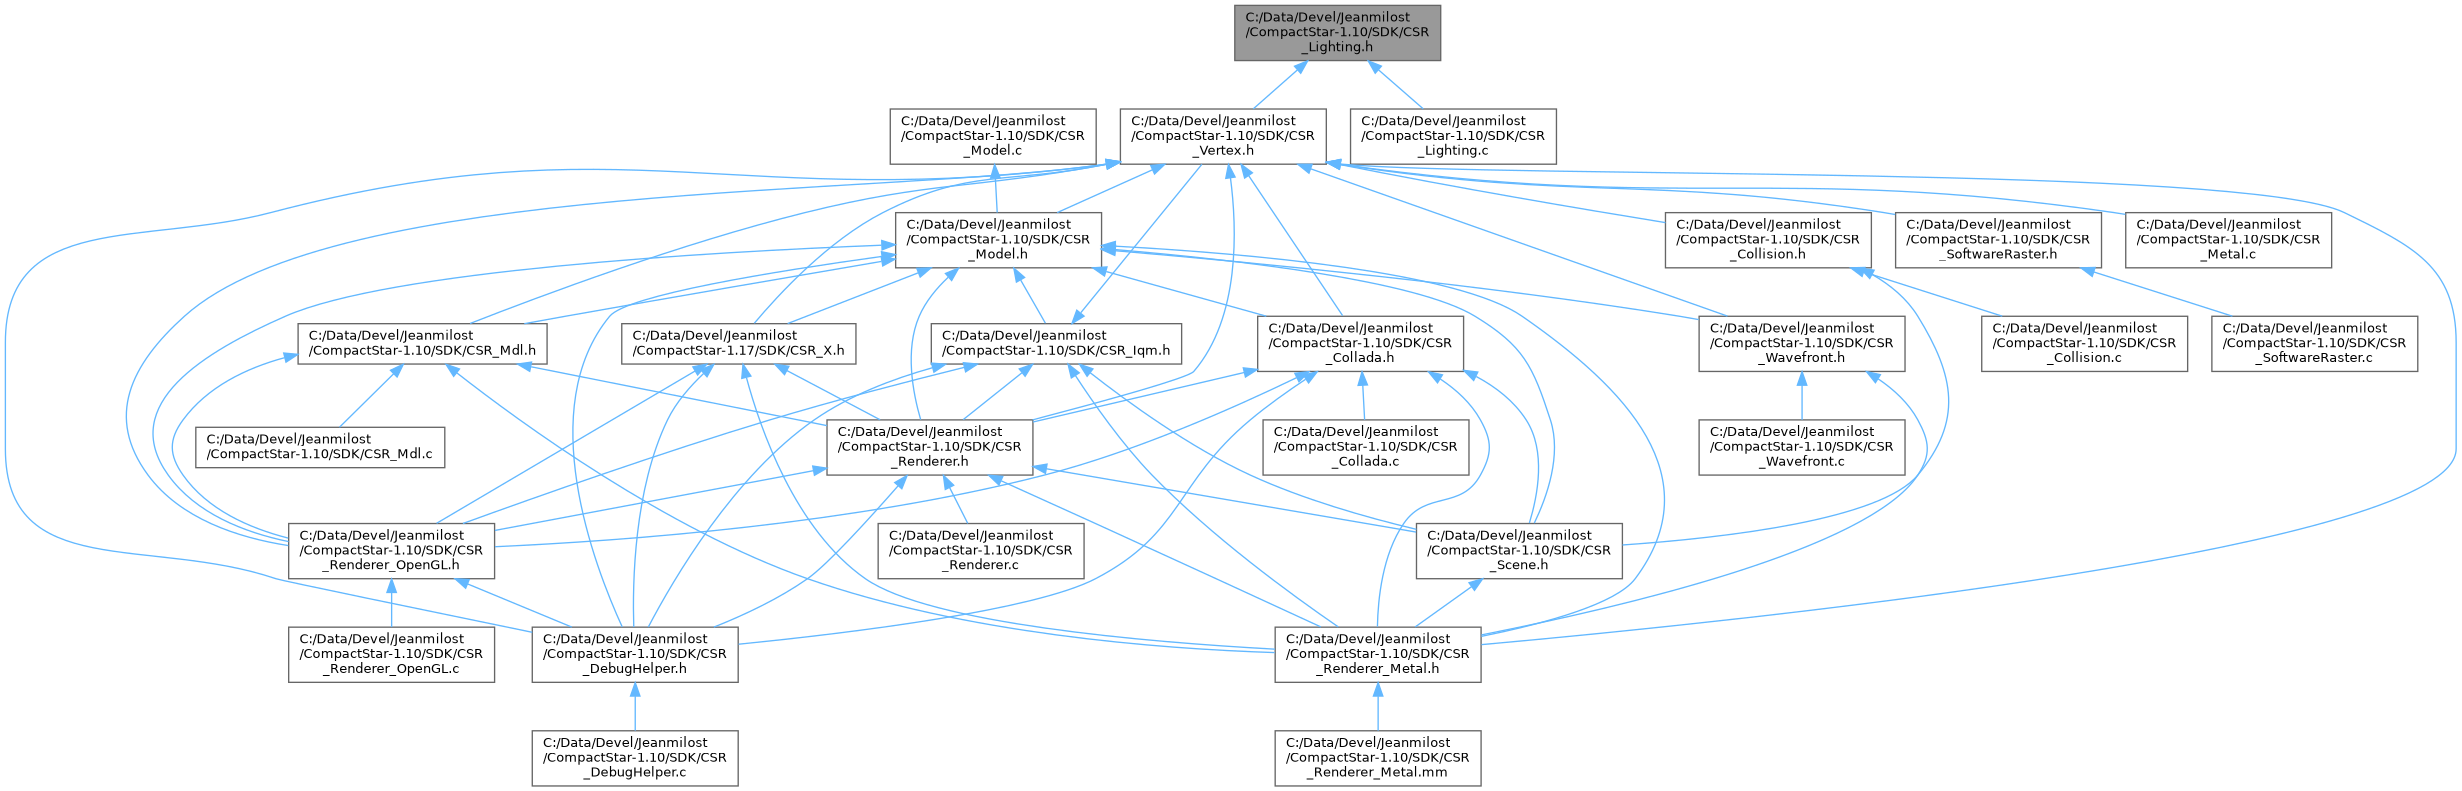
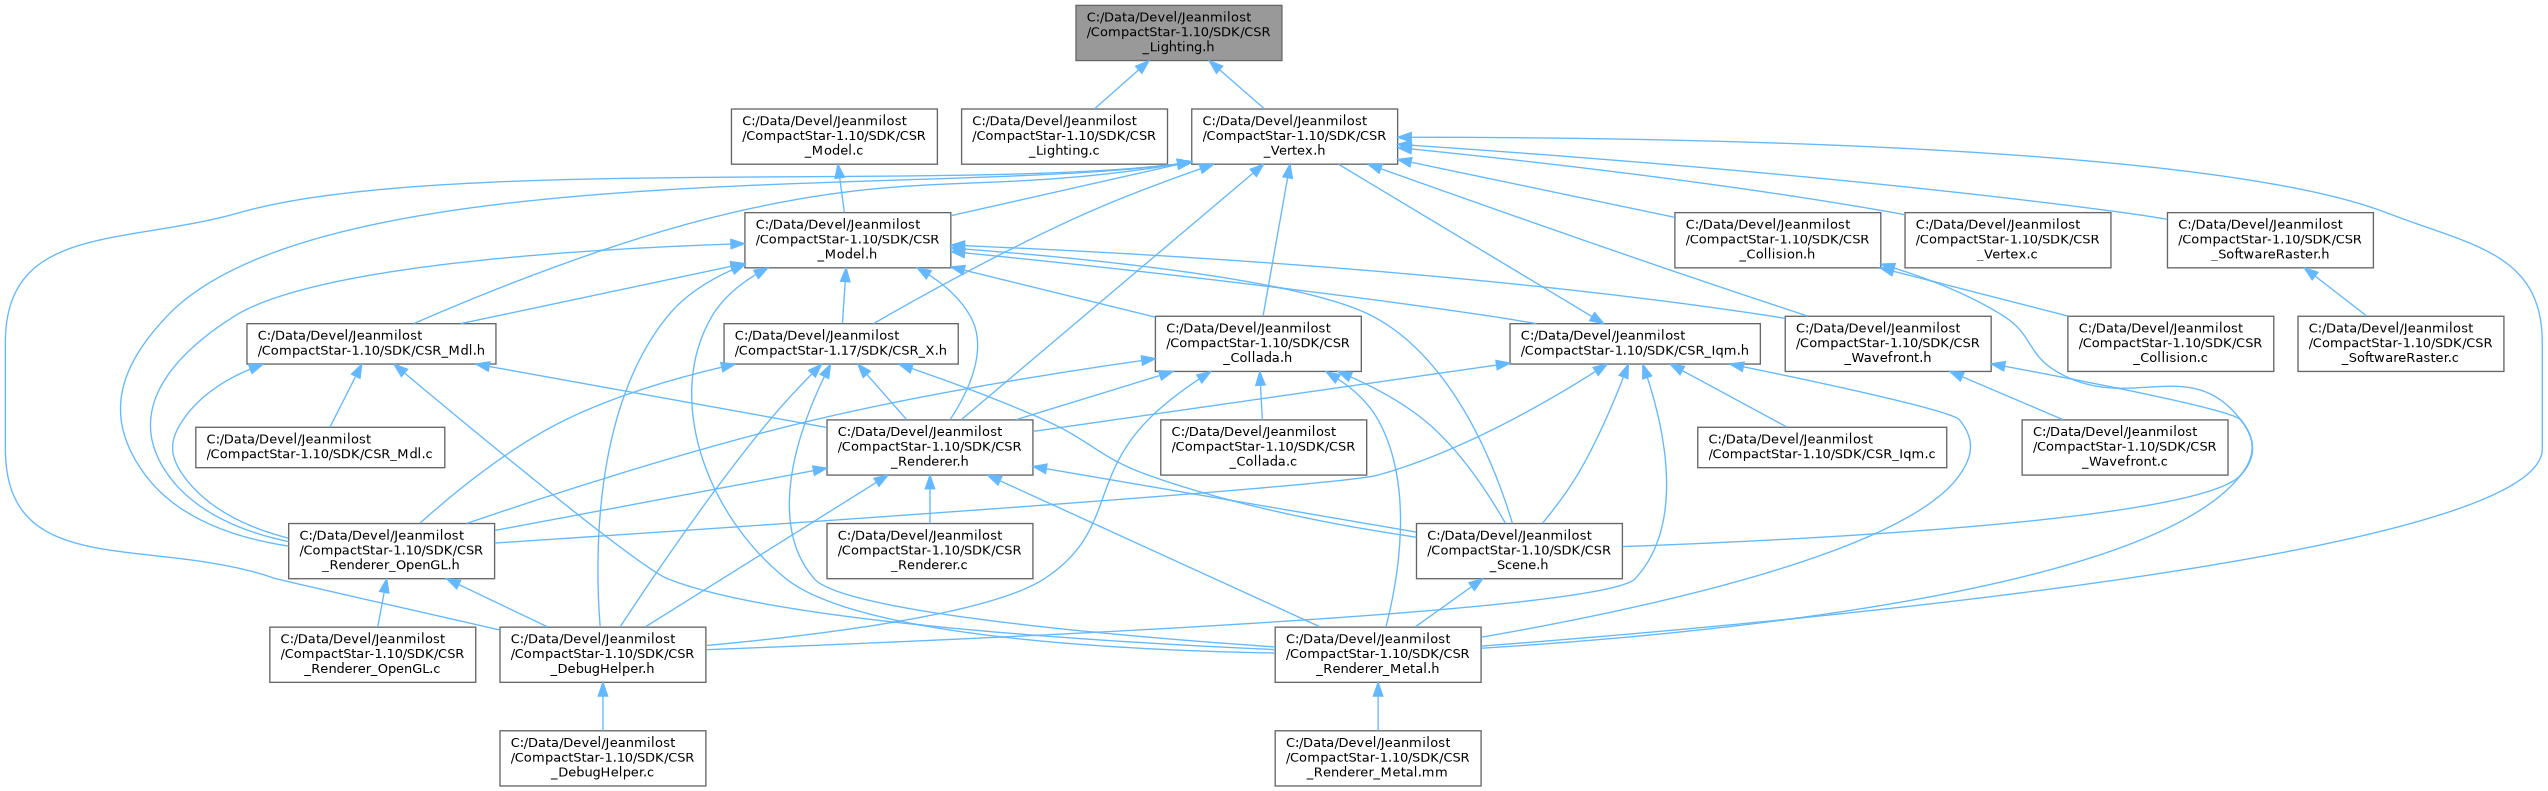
(2229, 240) -> (2008, 240)
none -> (1822, 447)
none -> (1156, 478)
